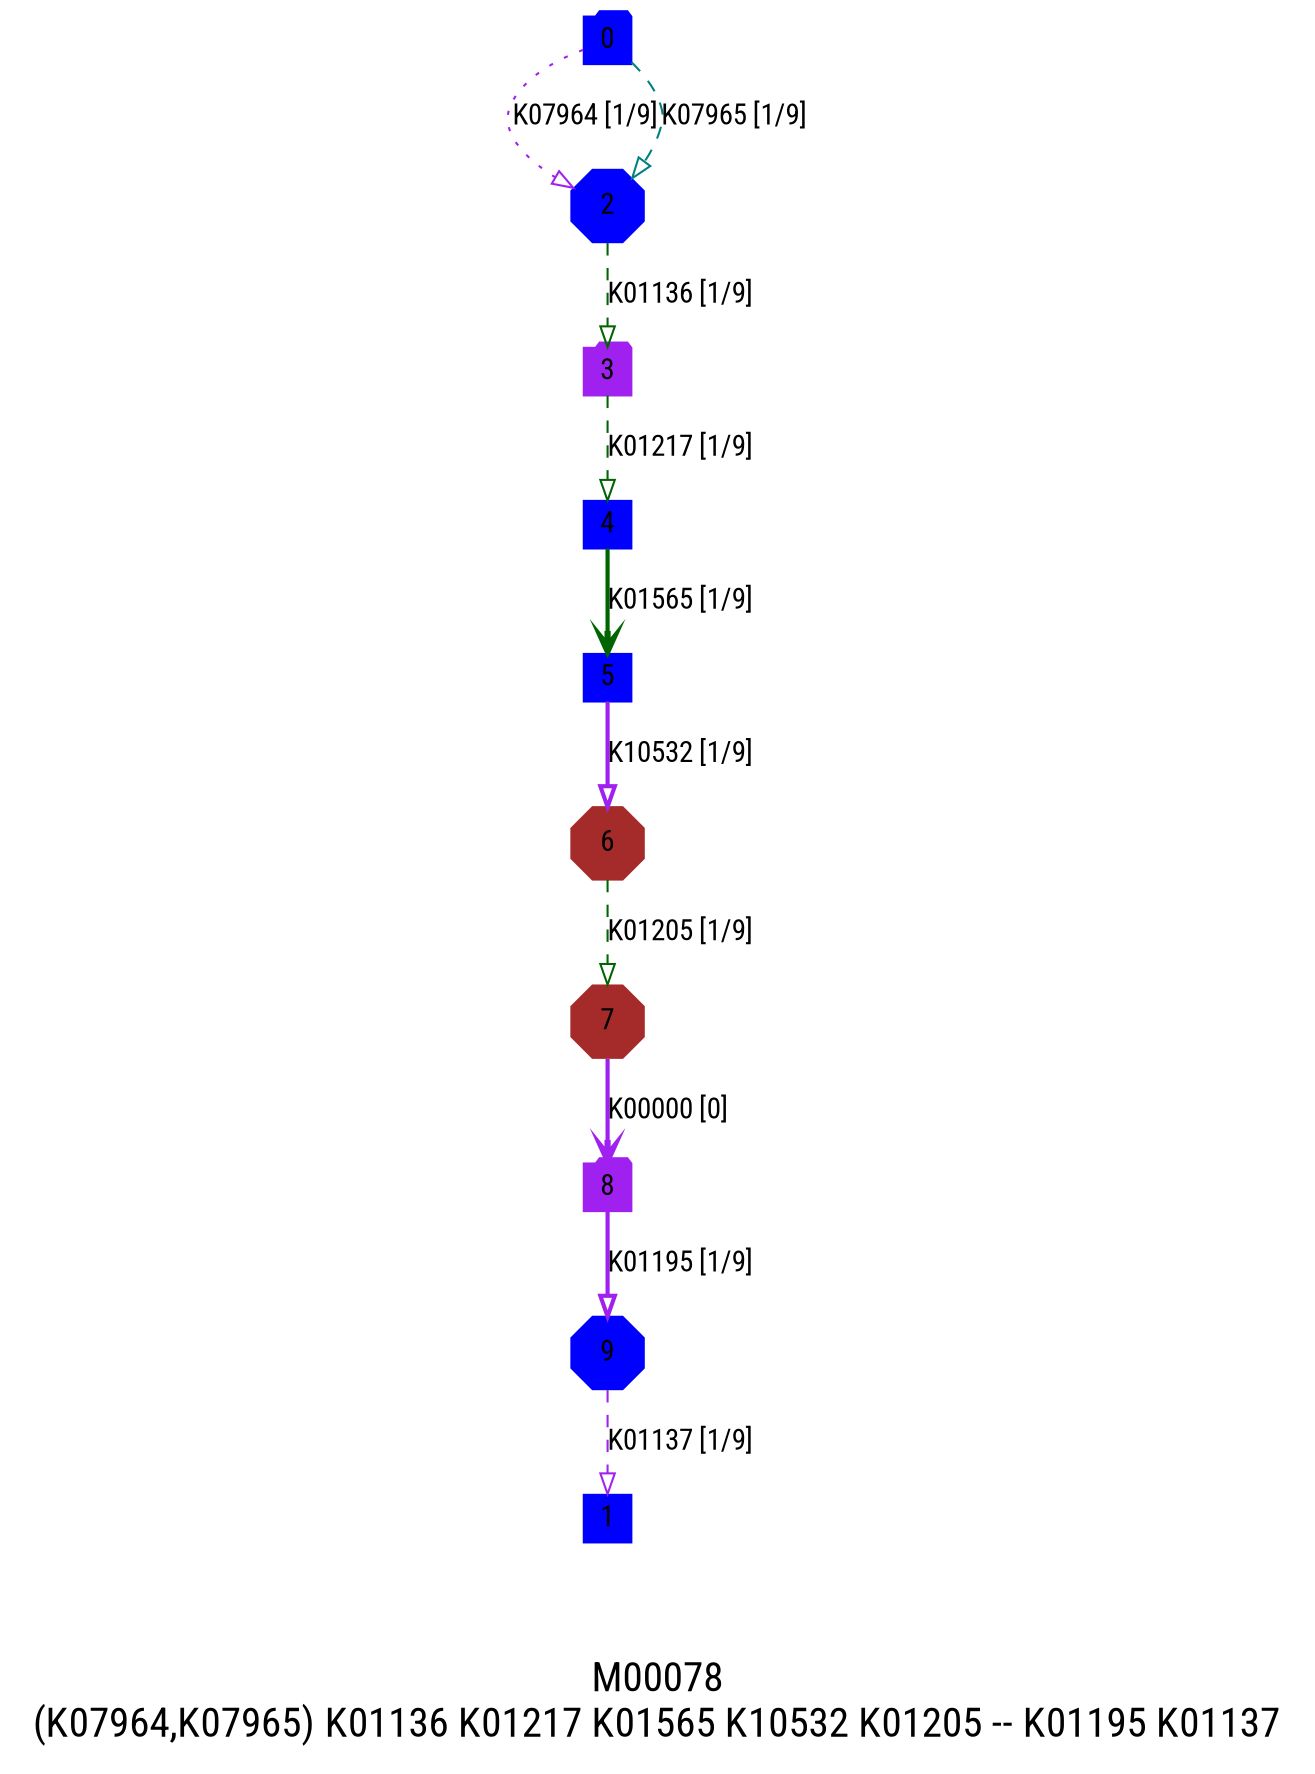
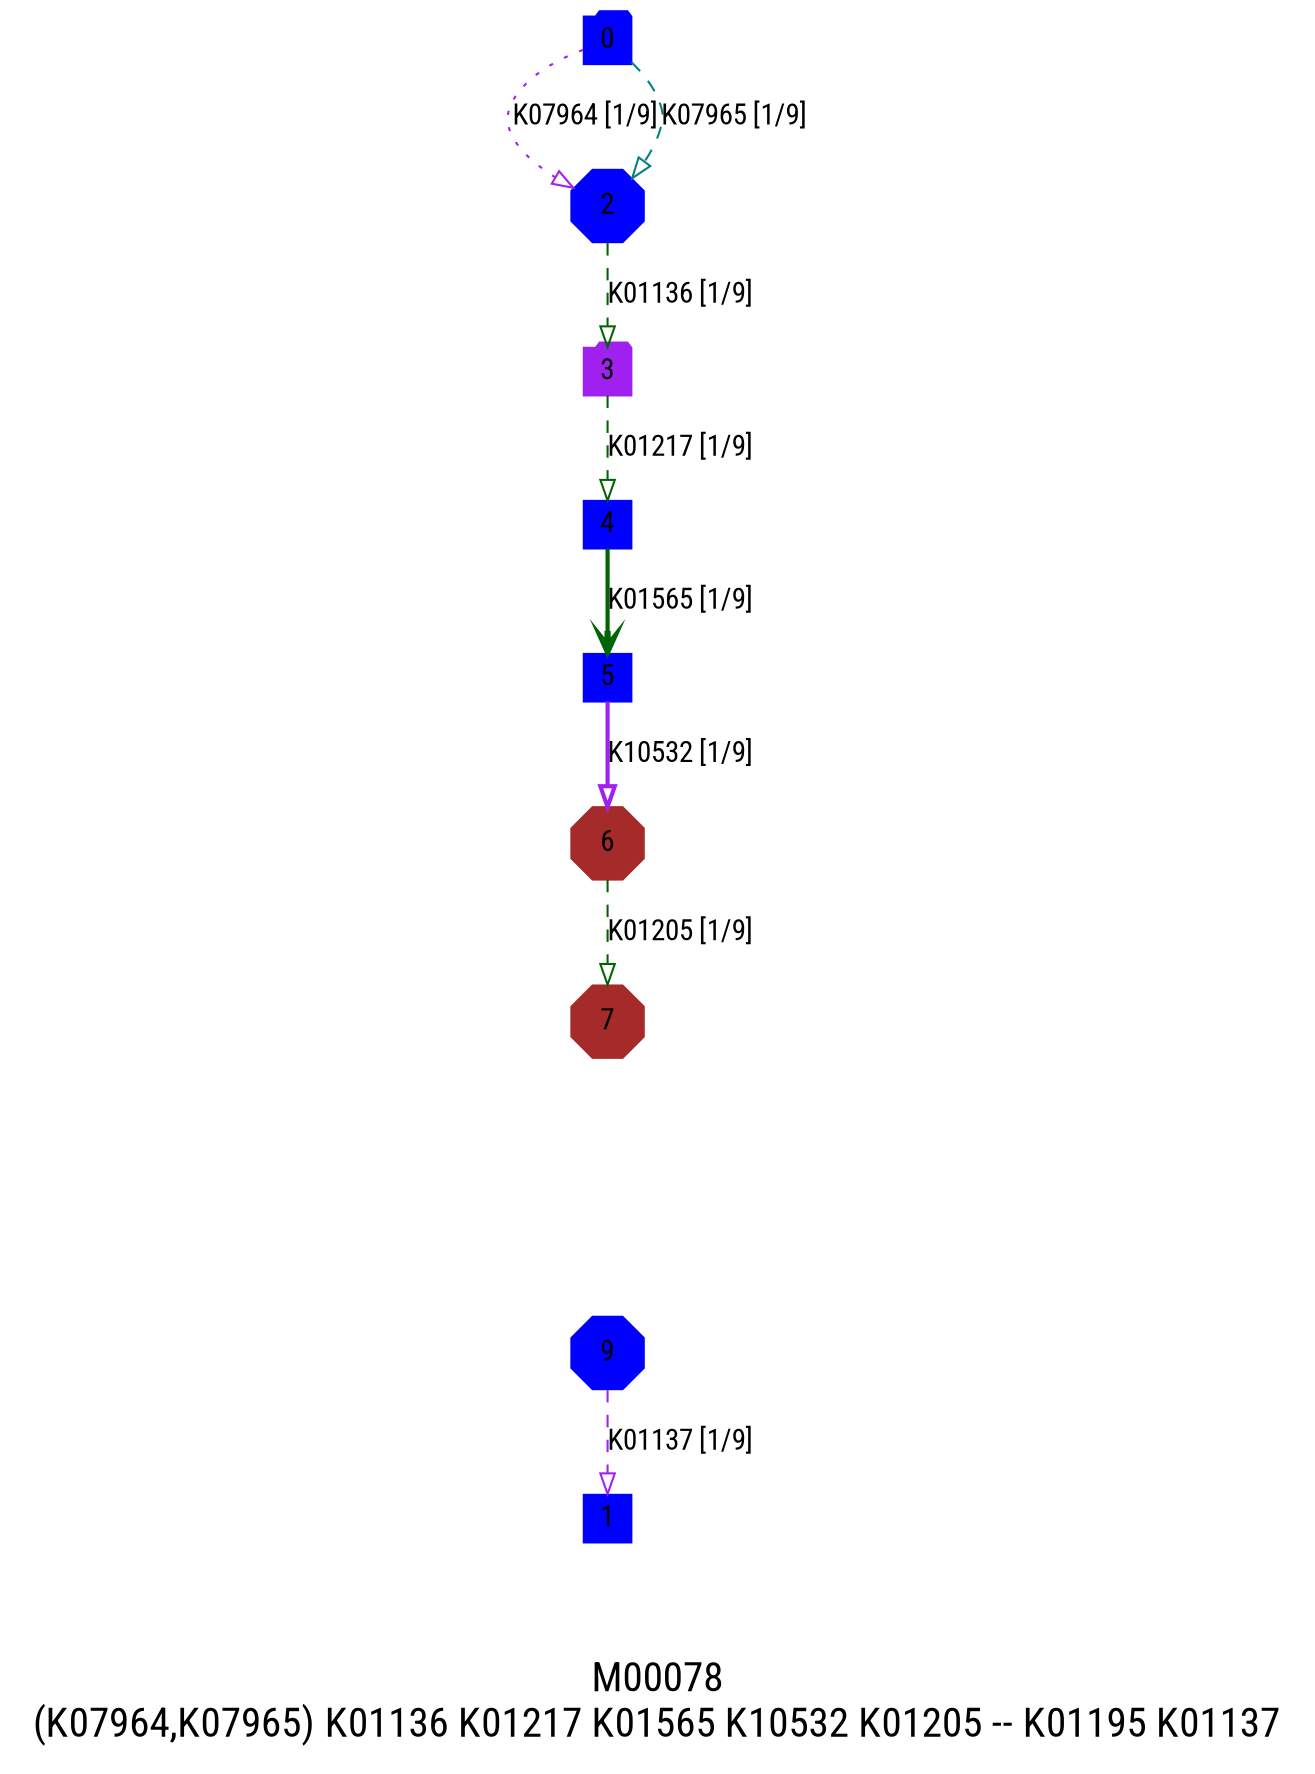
(608, 1187) -> none
